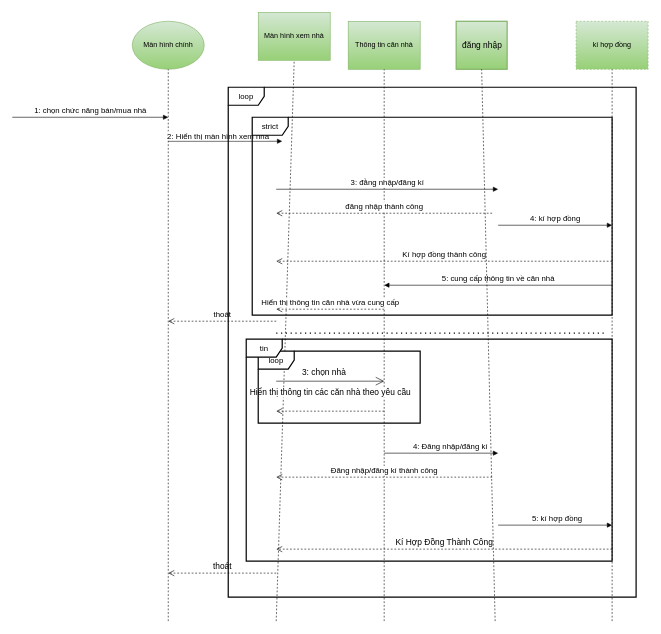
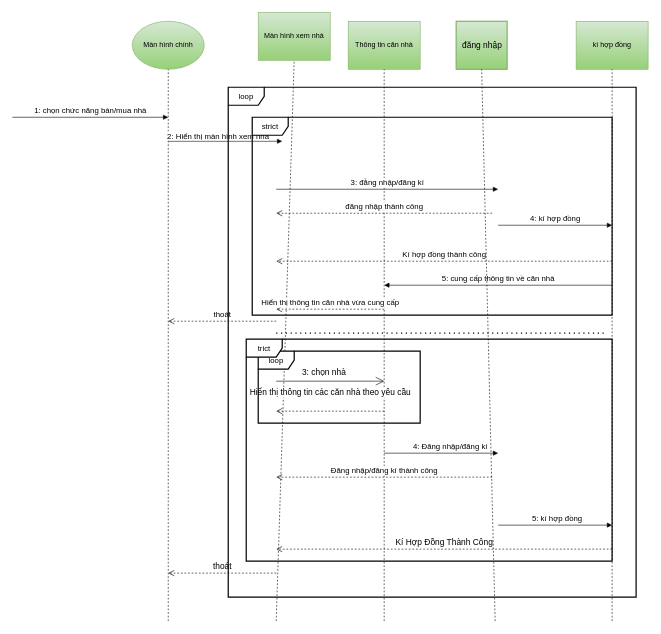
(612, 45) -> (612, 45)
(264, 348) -> (264, 348)
